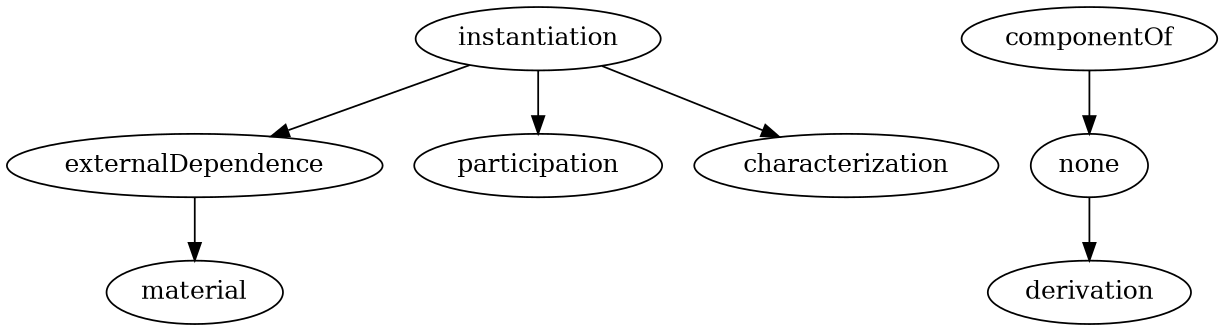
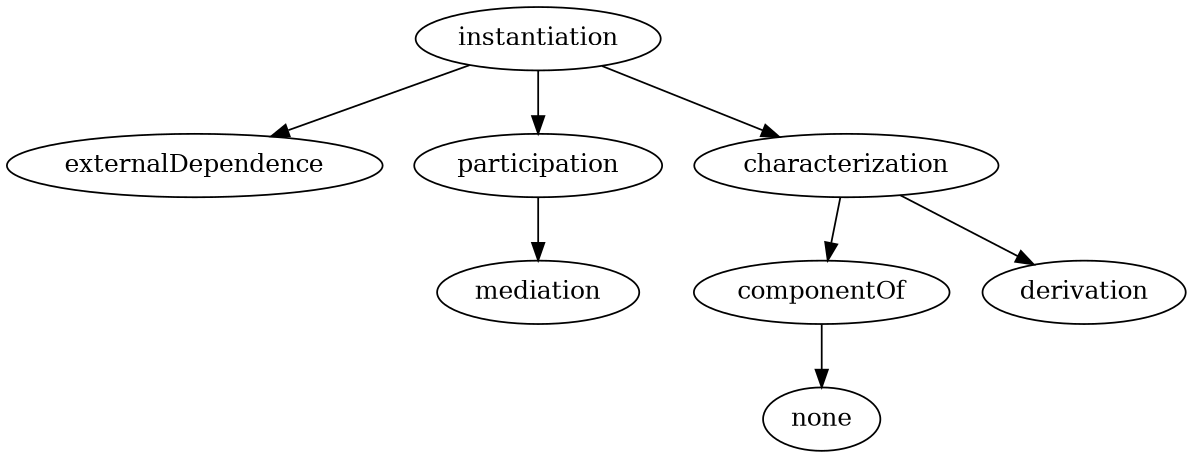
none -> (836, 220)
(1089, 220) -> (959, 226)
(195, 292) -> none
none -> (538, 292)
